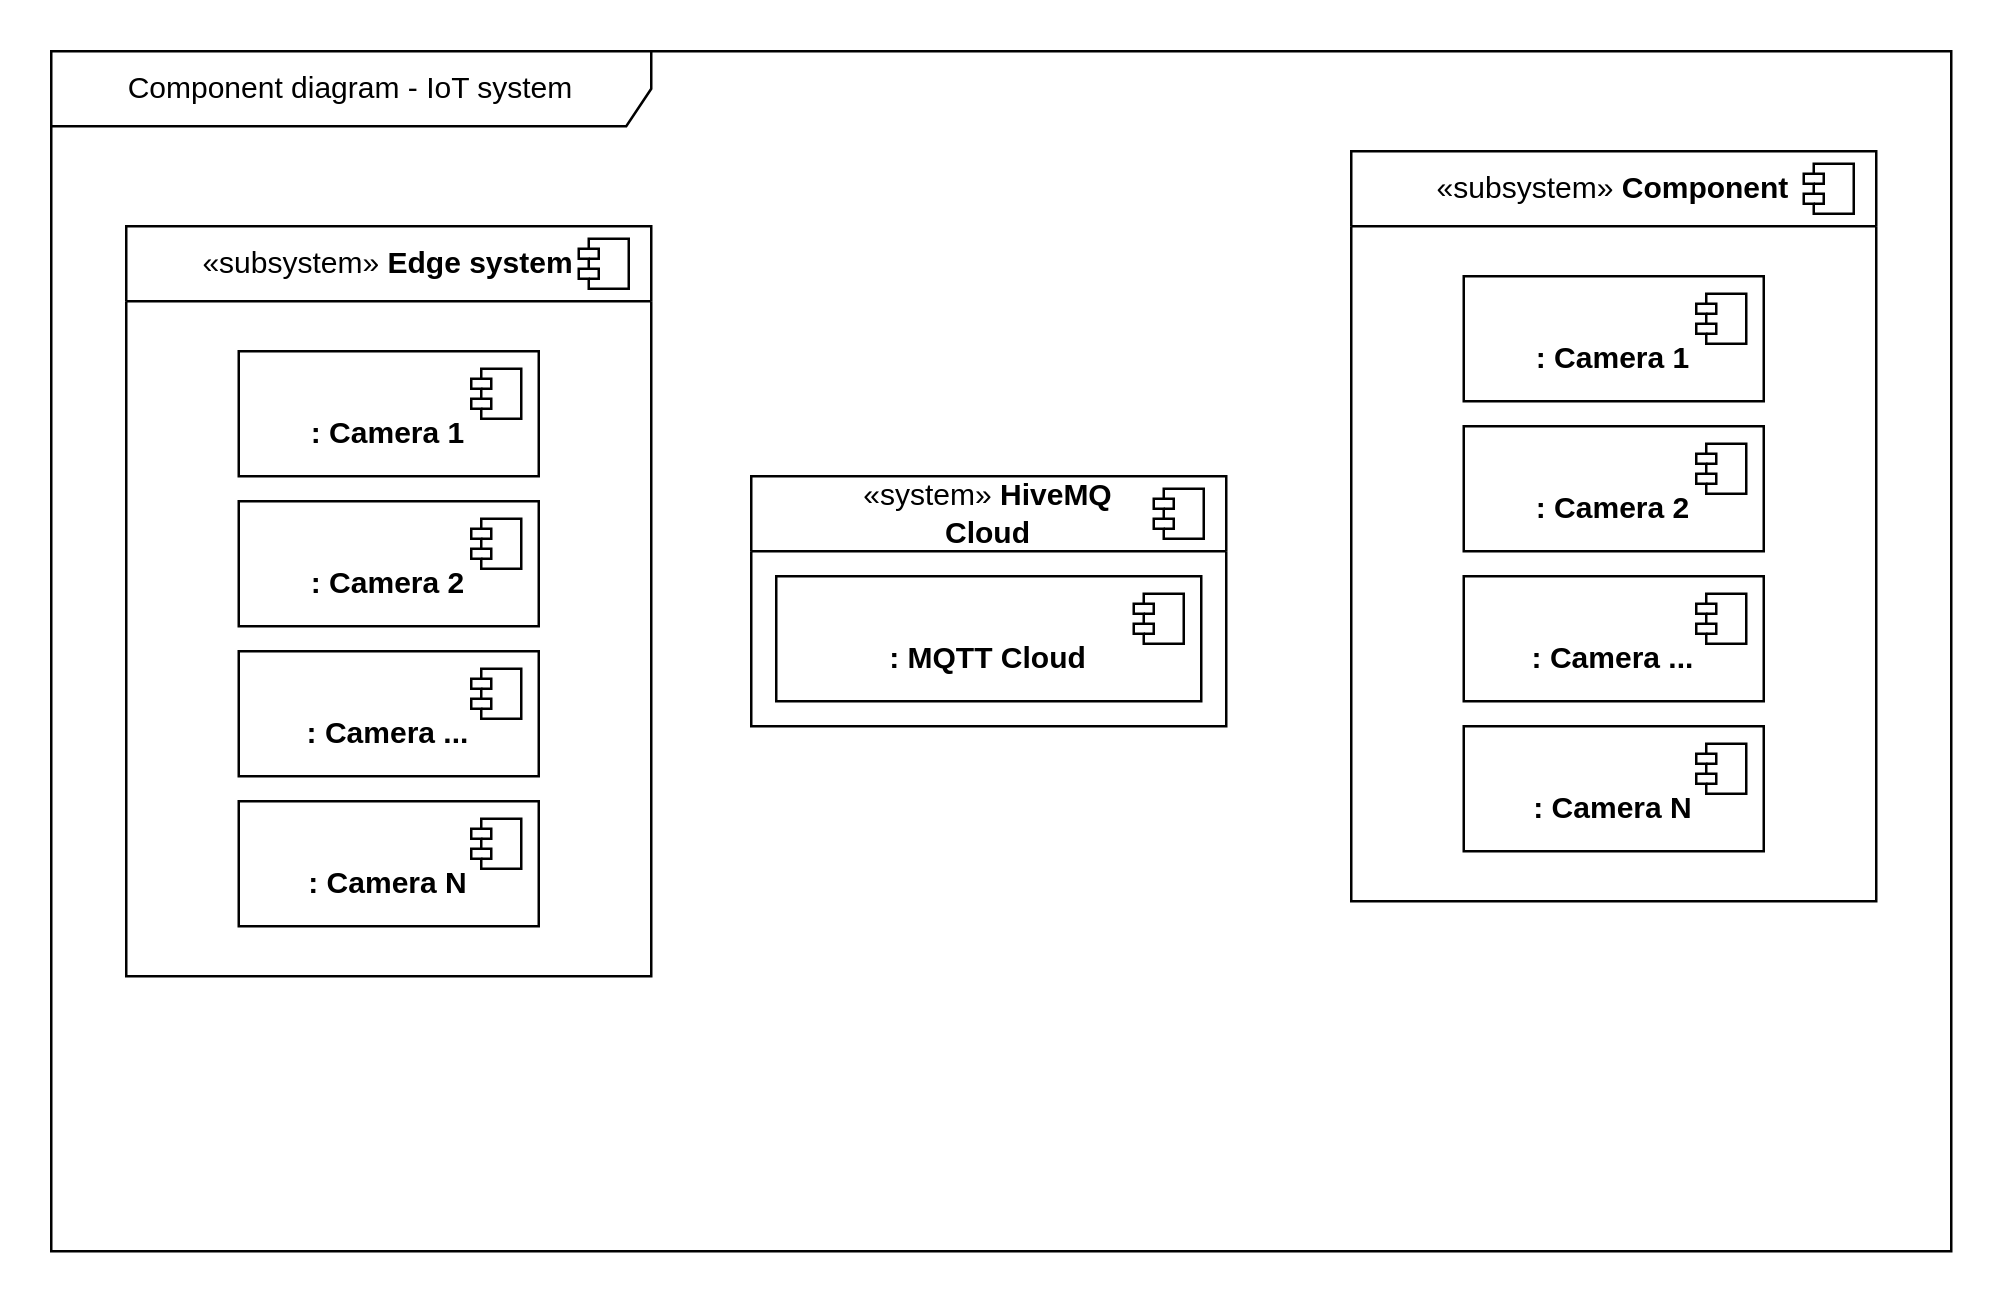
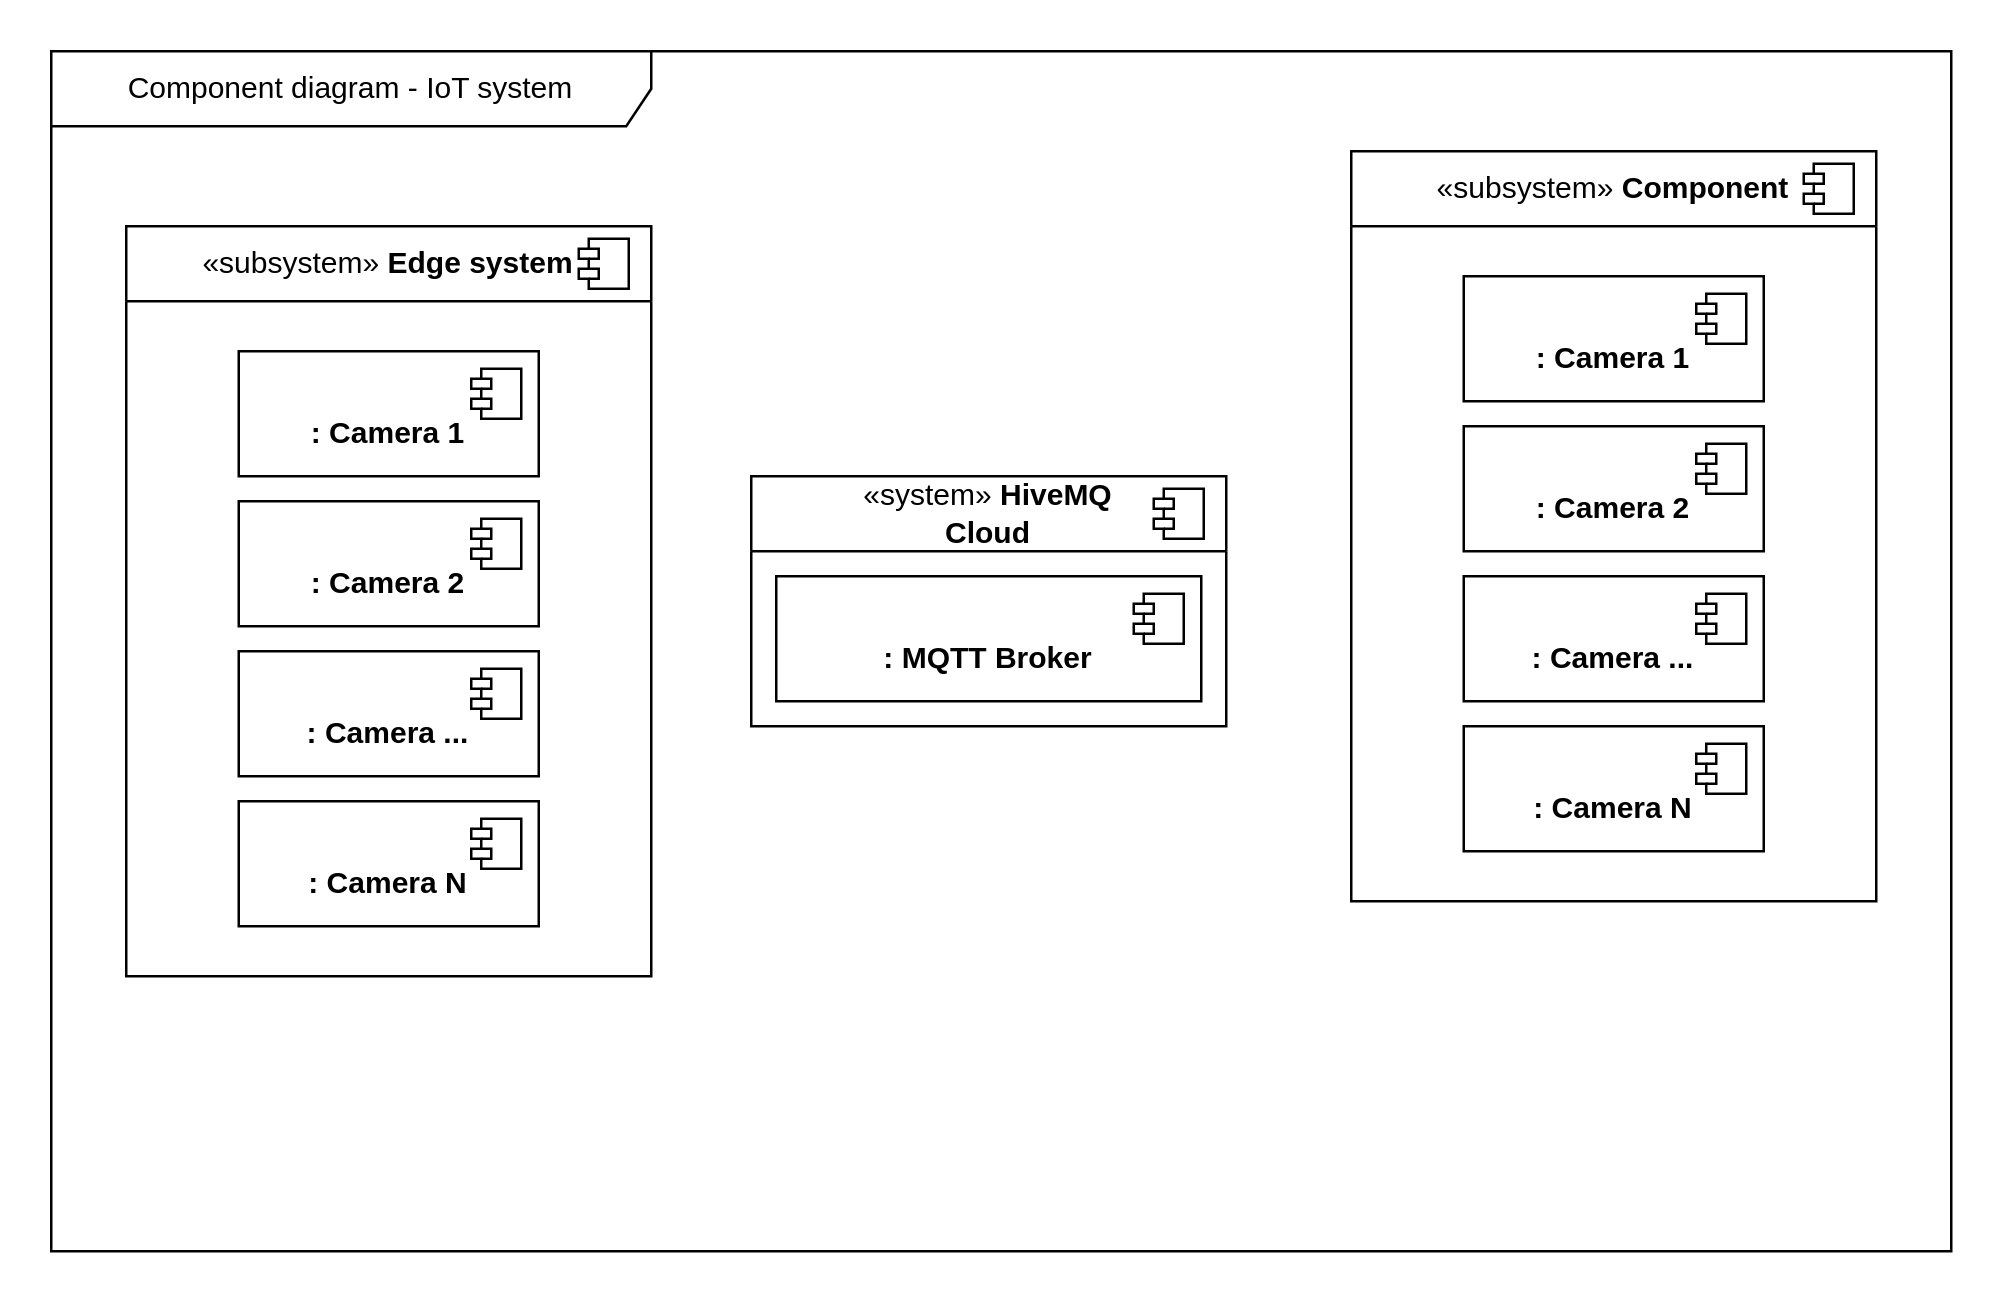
(989, 639) -> (989, 639)
